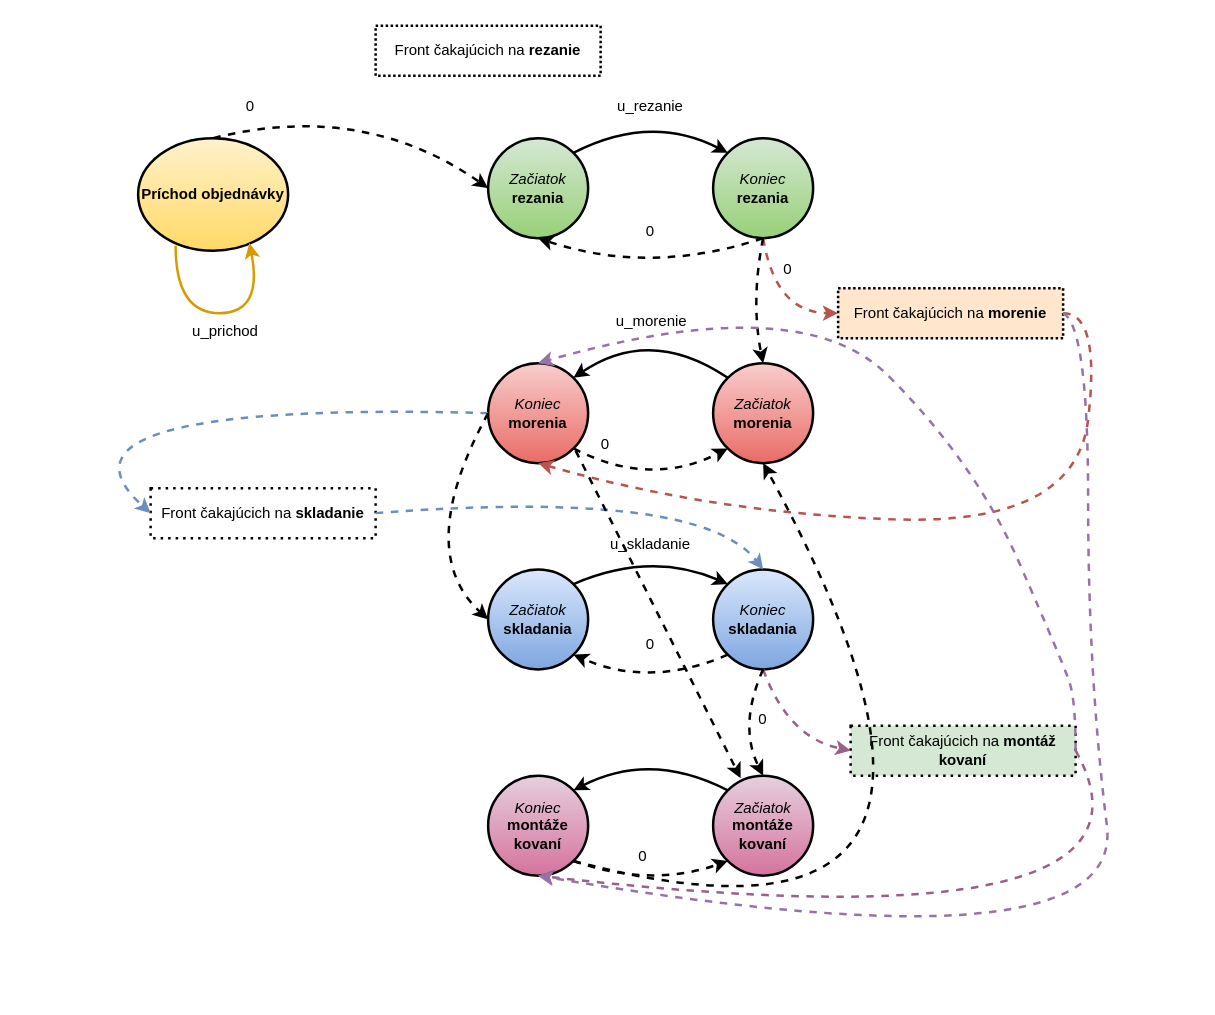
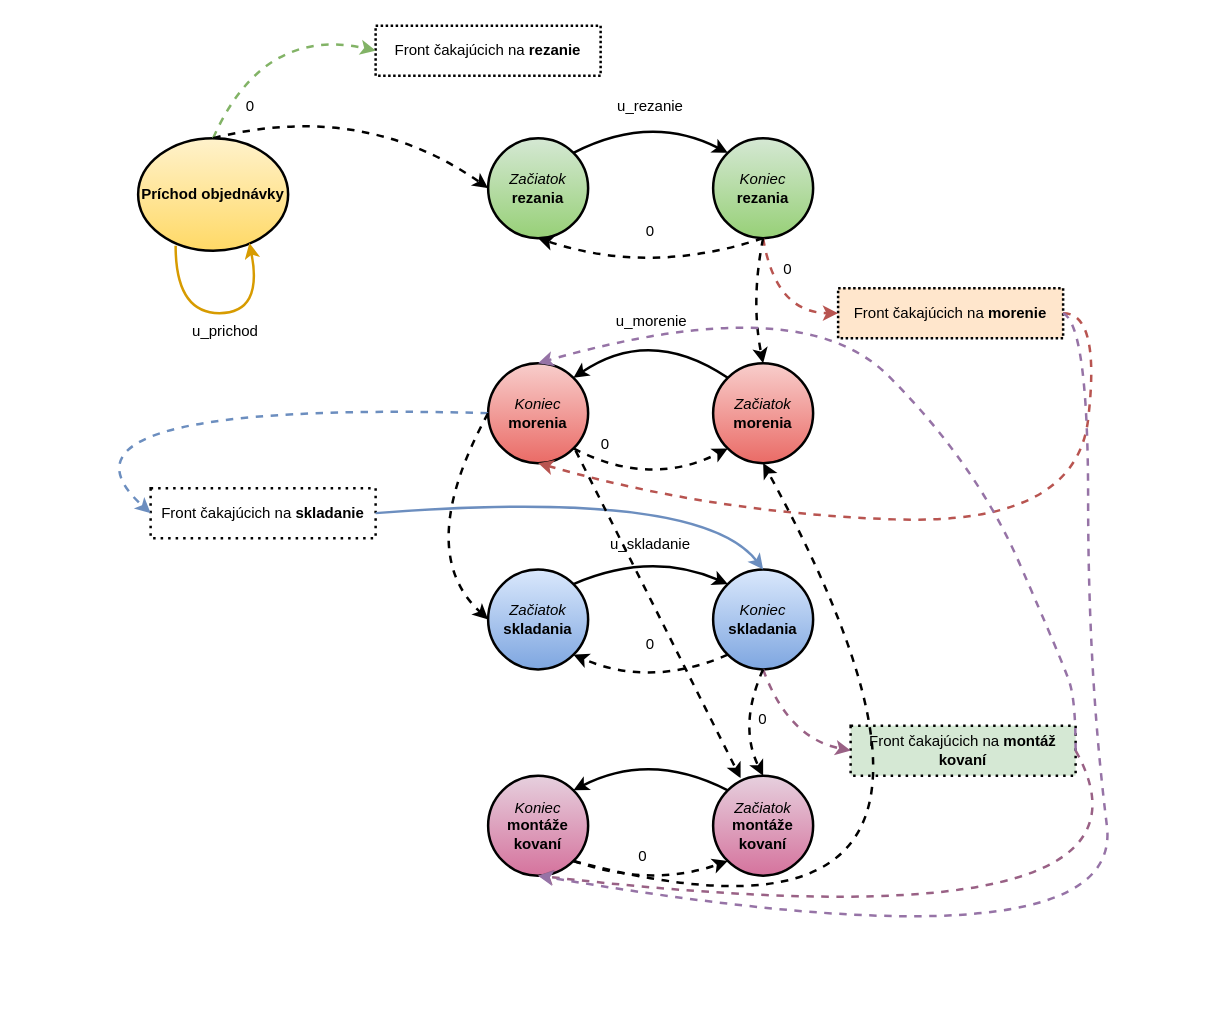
none -> (273, 62)
(611, 511) -> (611, 511)
